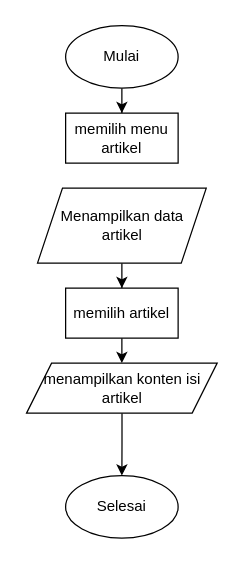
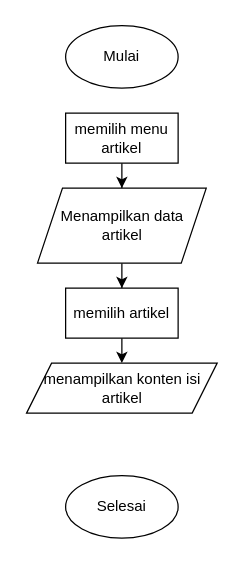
(122, 105) -> none
none -> (122, 180)
(122, 440) -> none
